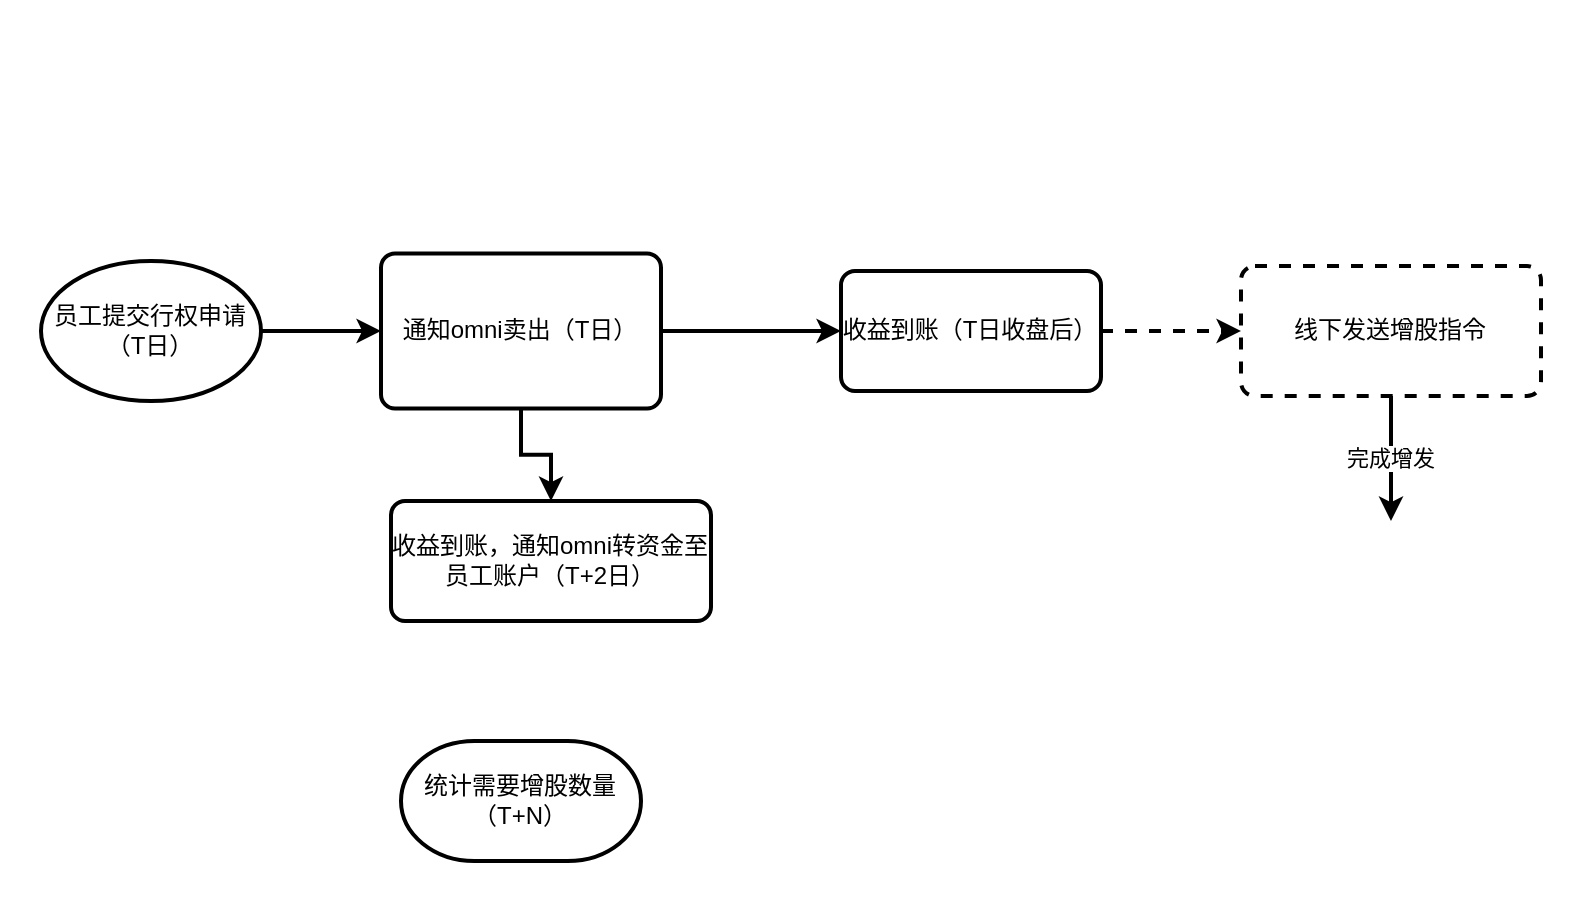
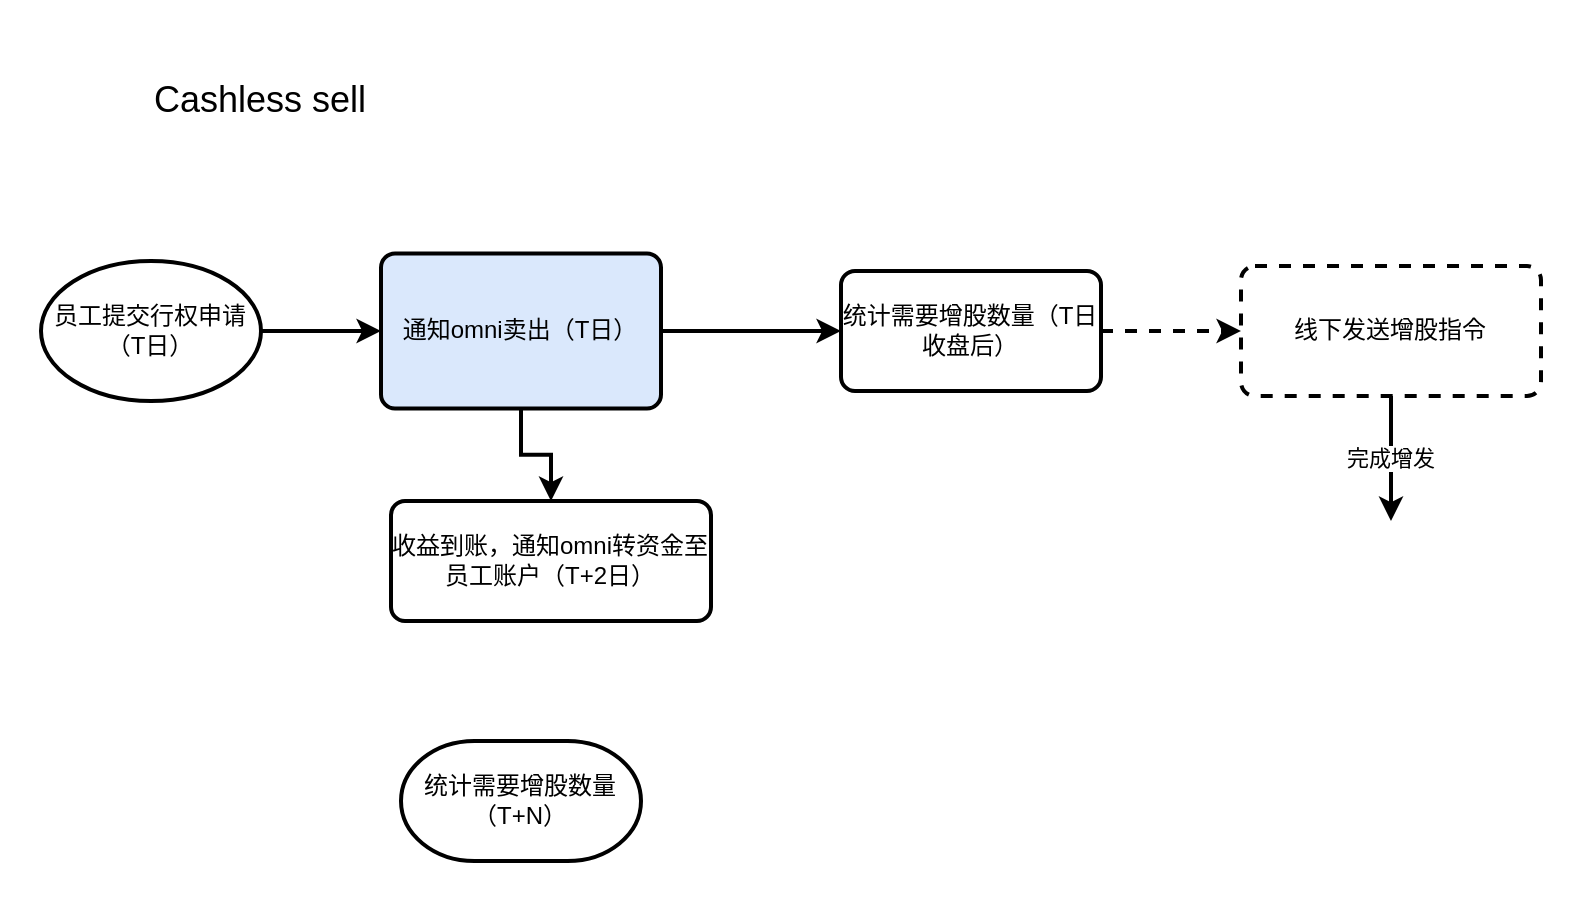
none -> (261, 101)
(521, 331) -> (521, 331)
(971, 331) -> (971, 331)
